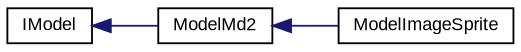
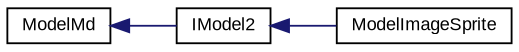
(50, 26) -> (59, 26)
(215, 26) -> (224, 26)
